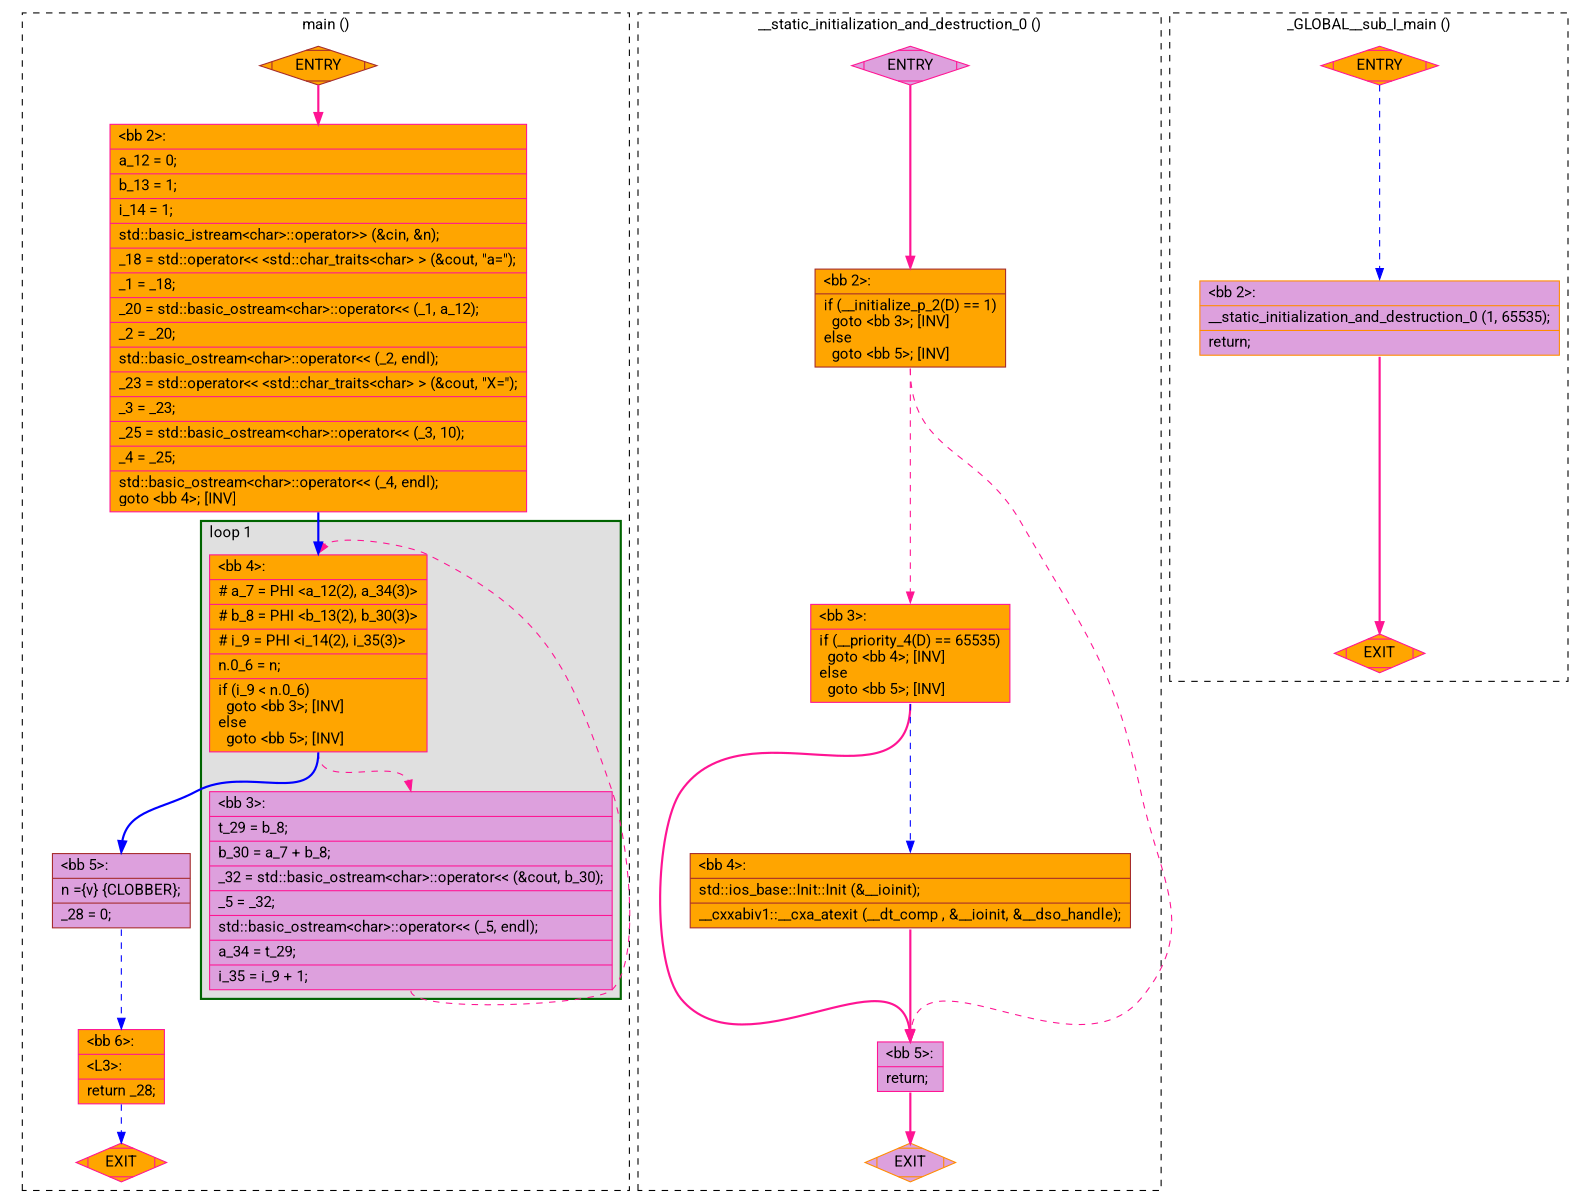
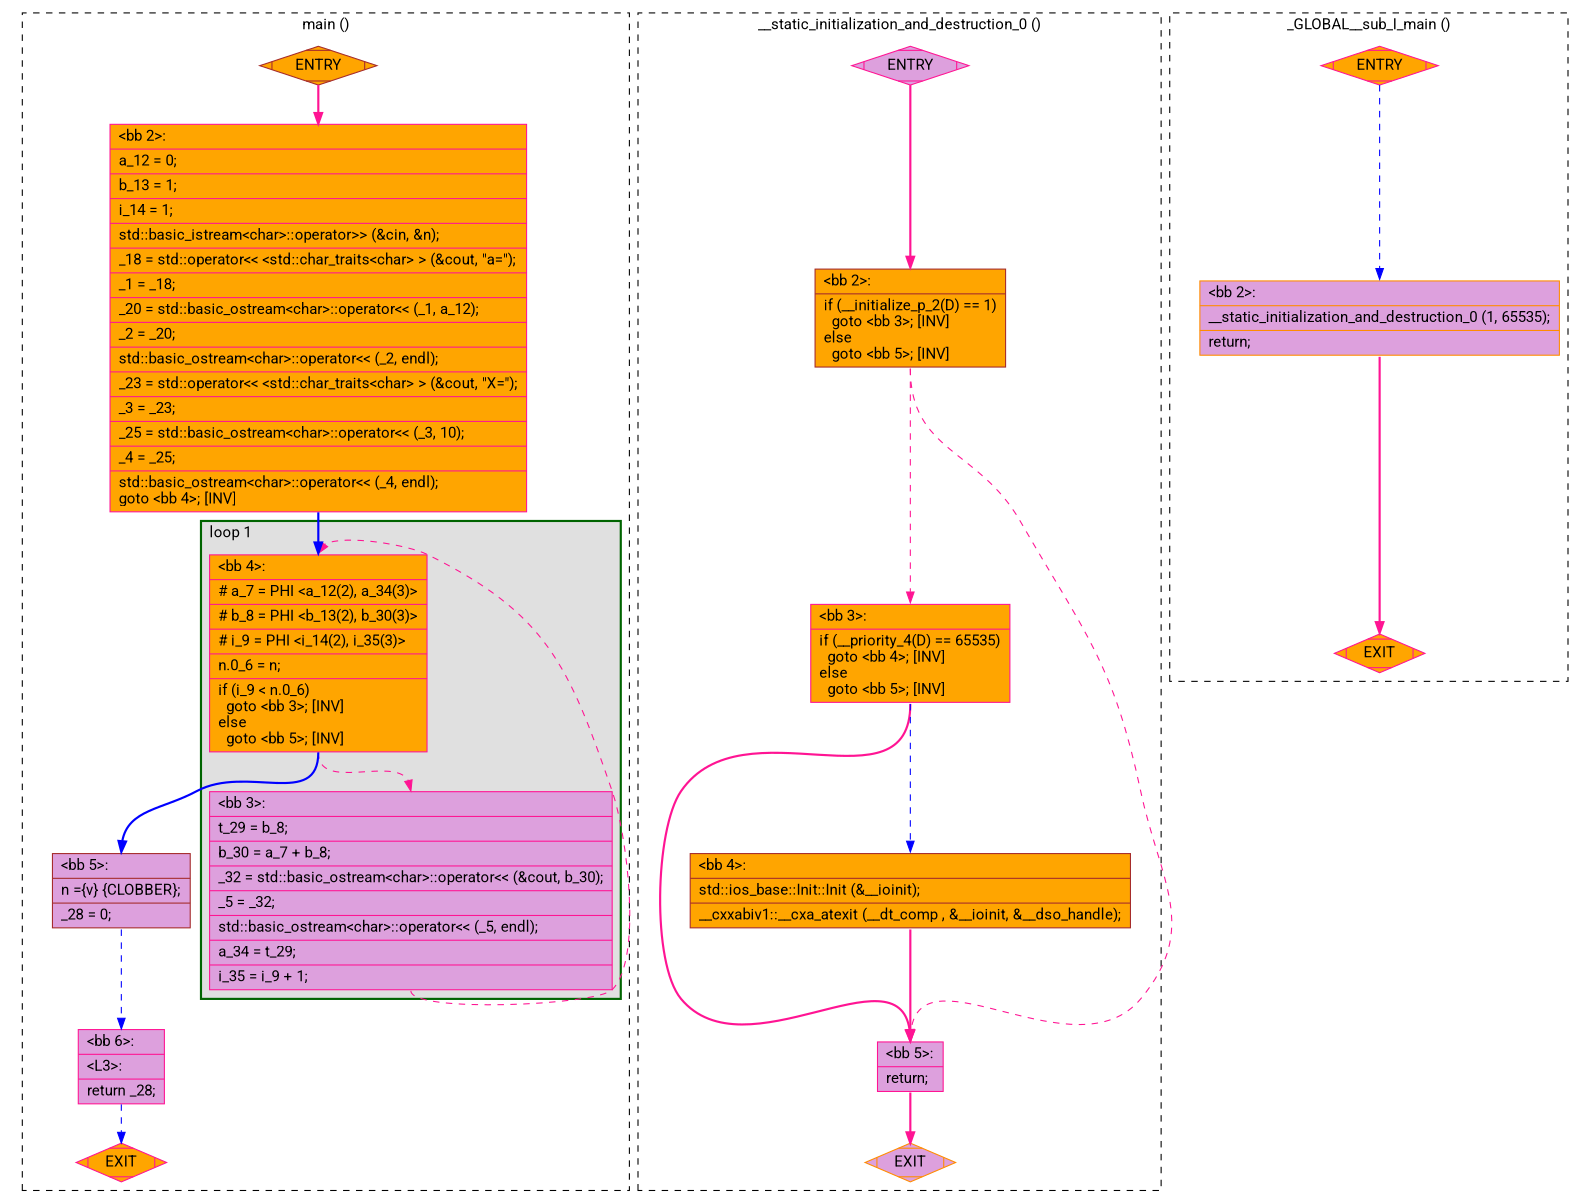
(121, 1067) -> (121, 1067)
